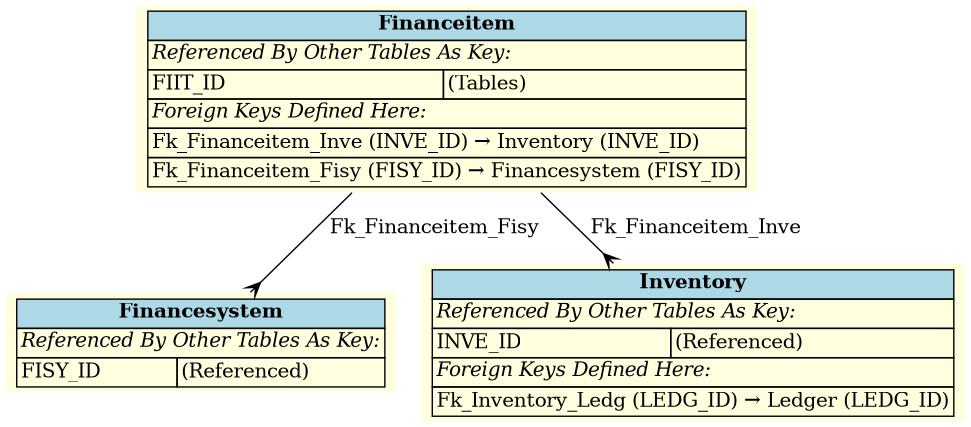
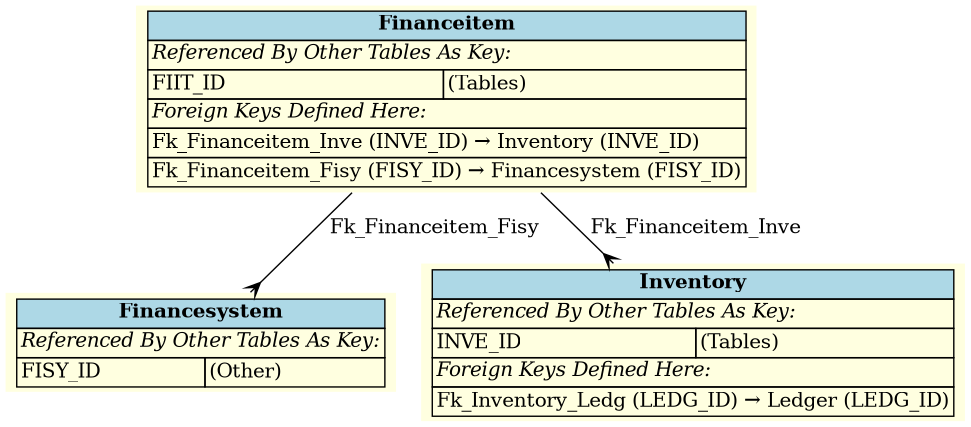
(739, 342) -> (740, 342)
(245, 372) -> (245, 372)
